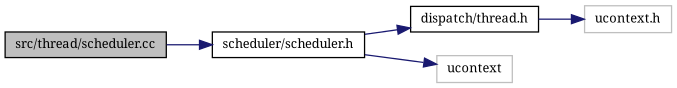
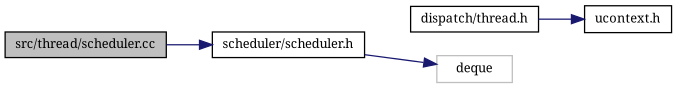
(628, 19) -> (628, 19)
(381, 32) -> none
(475, 69) -> (475, 69)
